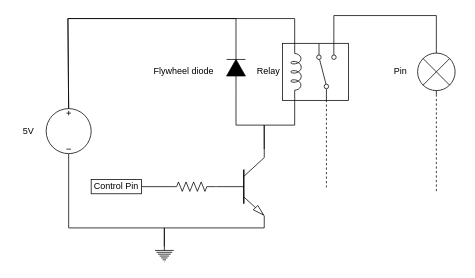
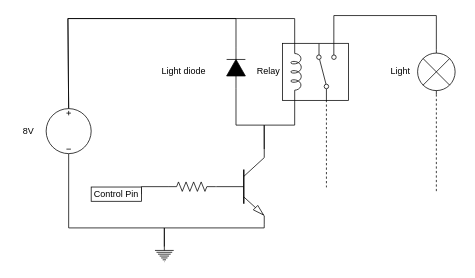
(184, 72) -> (184, 72)
(401, 72) -> (401, 72)
(29, 131) -> (29, 131)
(116, 186) -> (116, 194)
